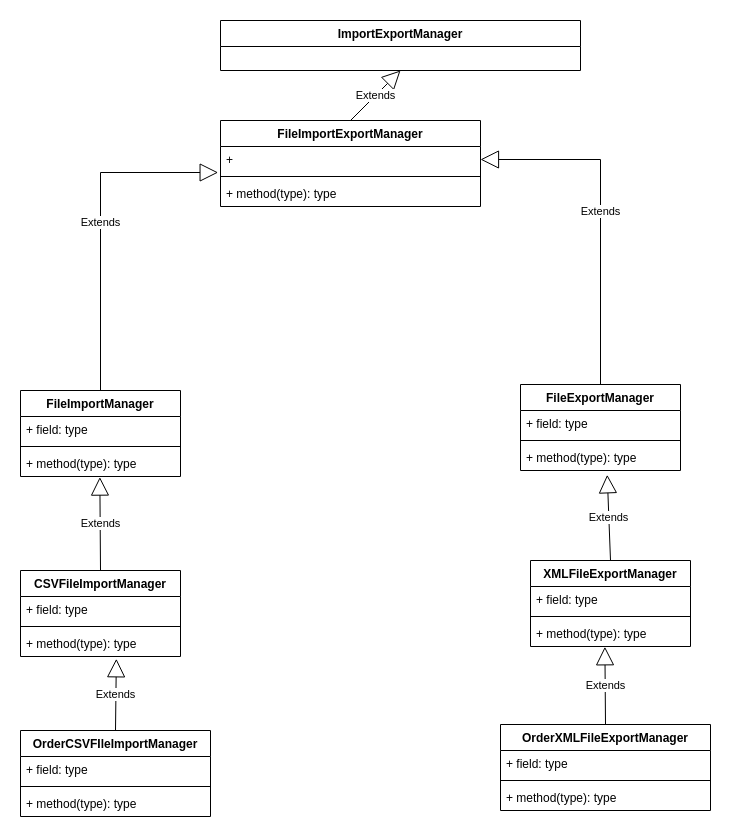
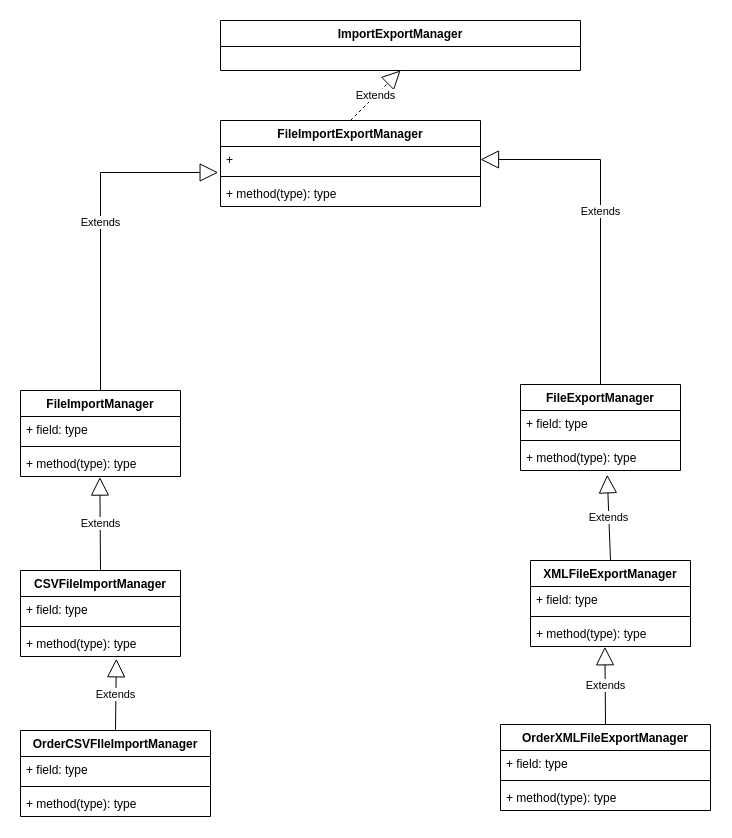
(360, 111) -> (360, 111)
